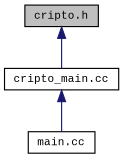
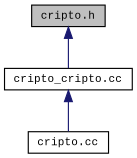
(62, 79) -> (68, 79)
(62, 142) -> (68, 142)
